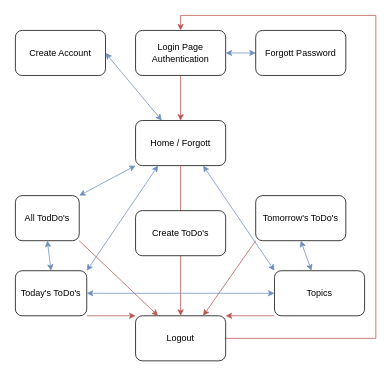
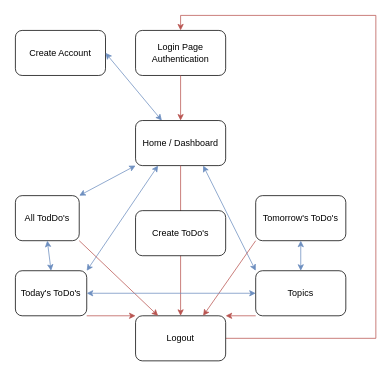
(249, 53) -> none
(300, 53) -> none
(180, 143) -> (180, 143)
(319, 293) -> (300, 293)
